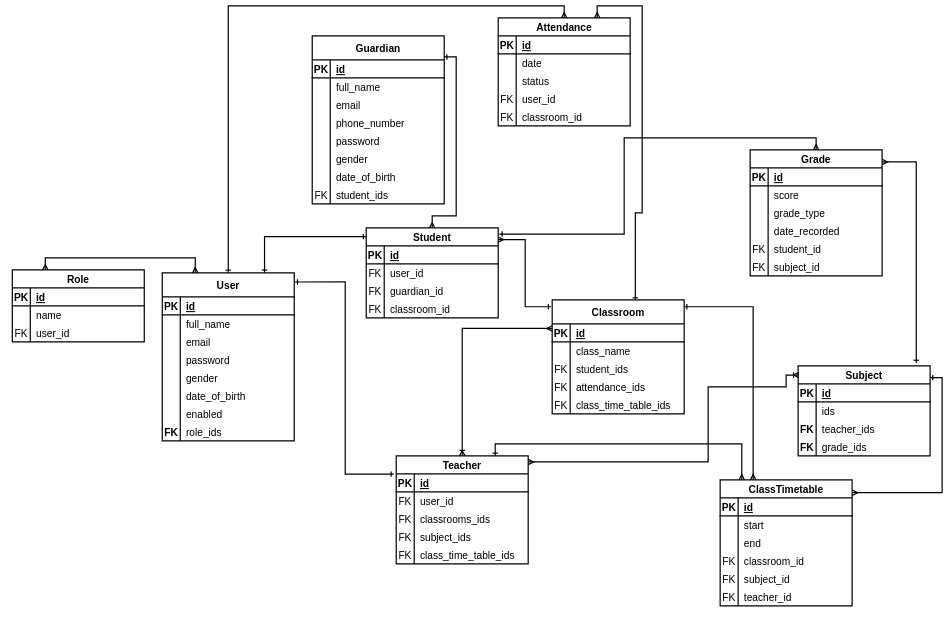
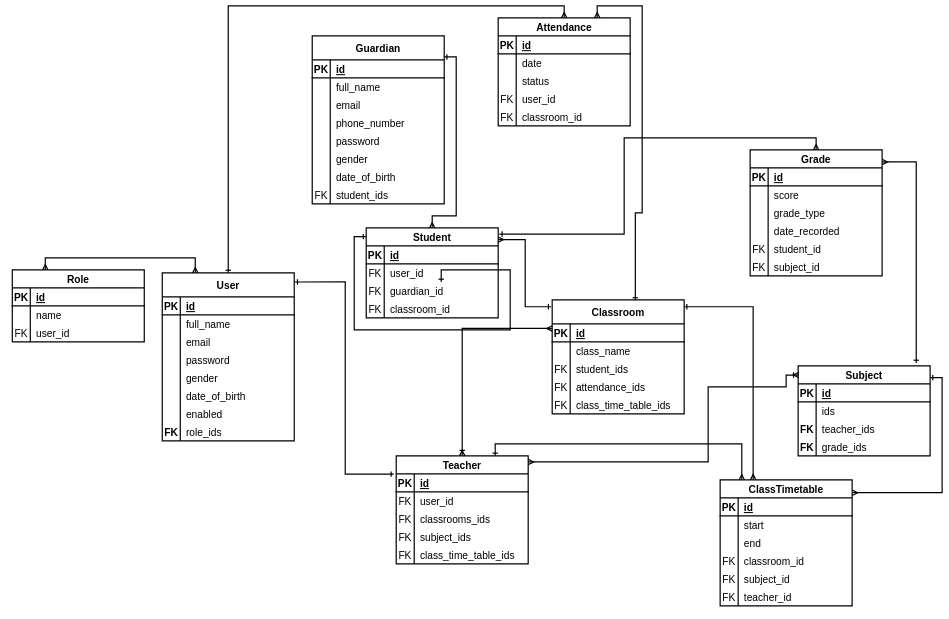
(293, 236) -> (453, 330)
